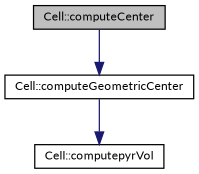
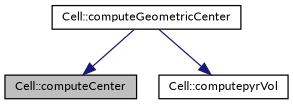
(99, 46) -> (114, 48)
